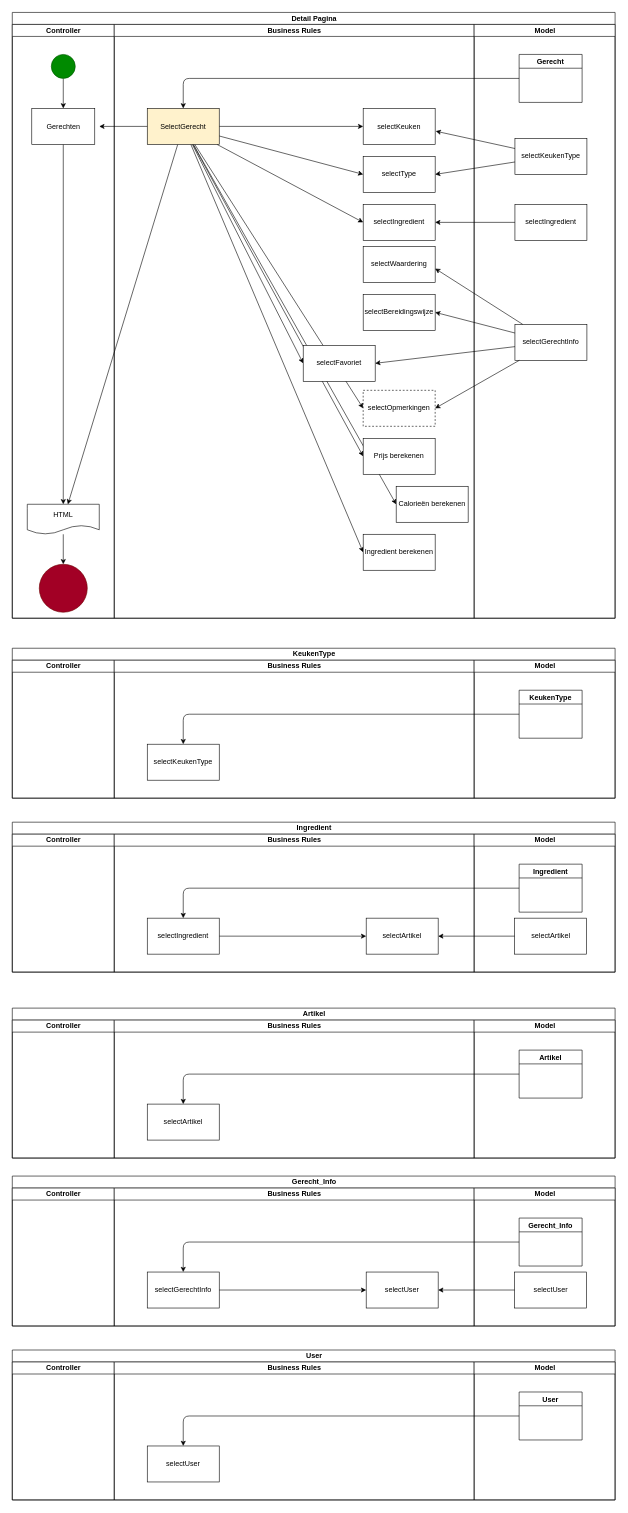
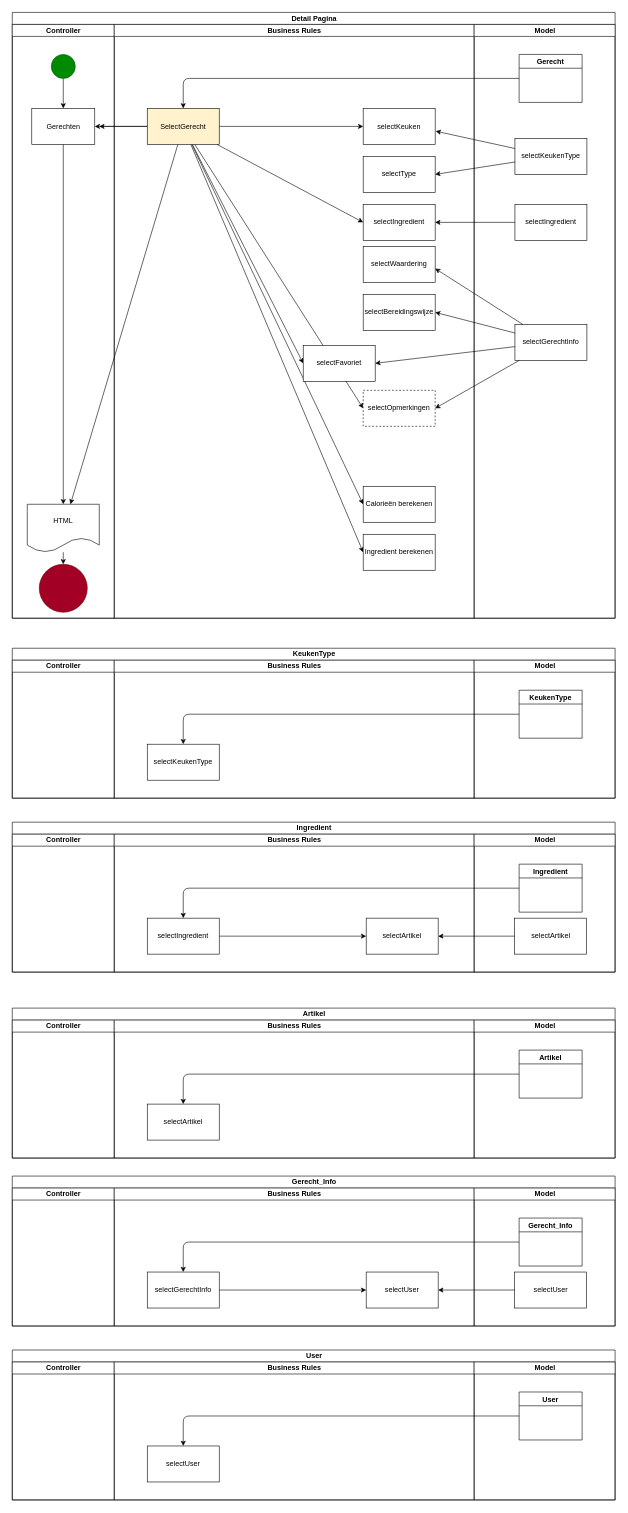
(289, 154) -> (100, 126)
(267, 279) -> none
(399, 456) -> none
(432, 504) -> (399, 504)
(63, 519) -> (63, 528)
